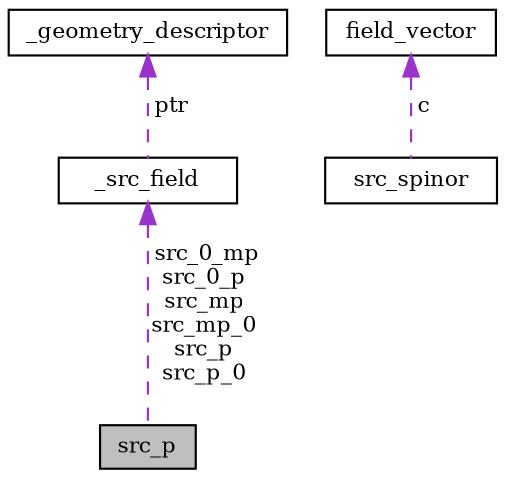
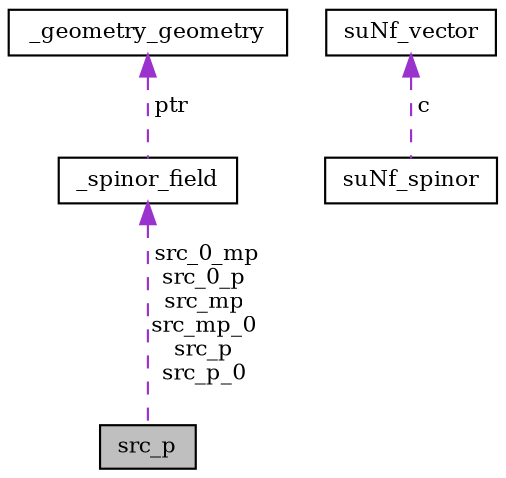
(148, 33) -> (148, 33)
(411, 33) -> (411, 33)
(148, 181) -> (148, 181)
(411, 181) -> (411, 181)
